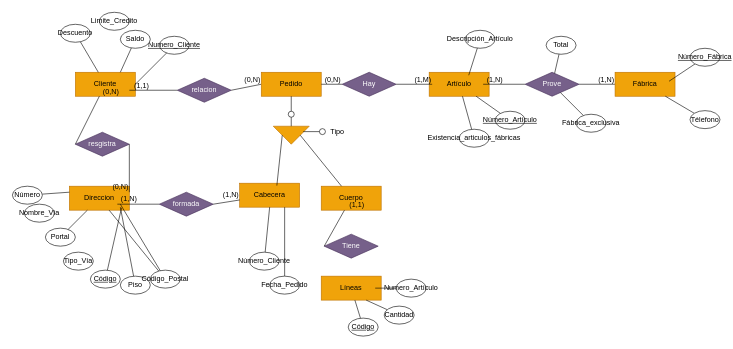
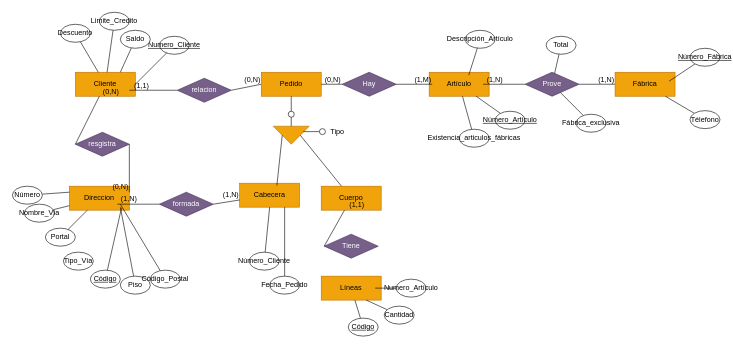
none -> (110, 51)
(133, 240) -> (61, 208)
